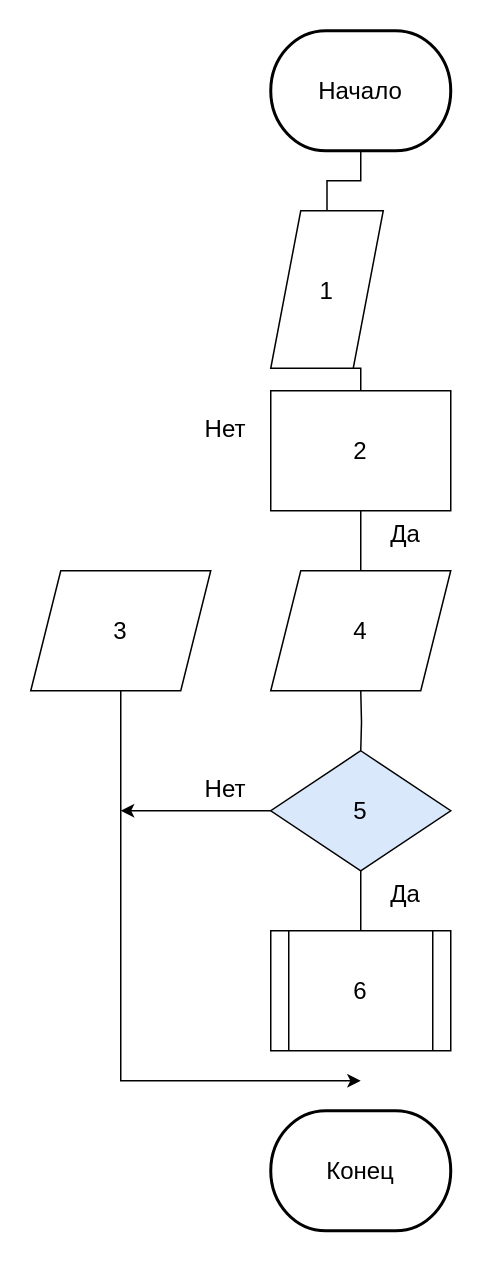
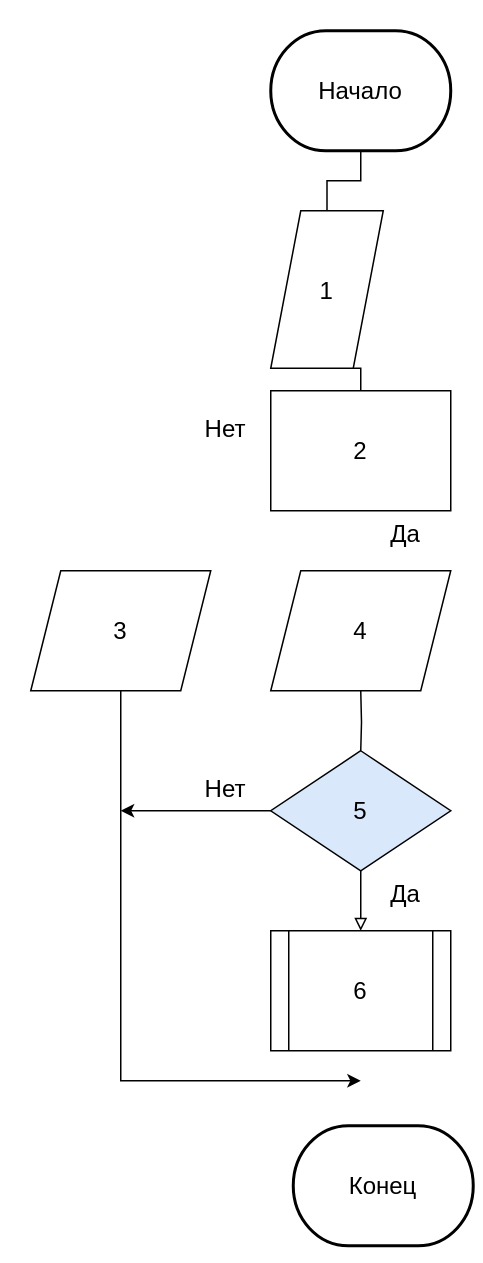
(361, 541) -> none
(361, 922) -> (361, 917)
(361, 1171) -> (383, 1186)
